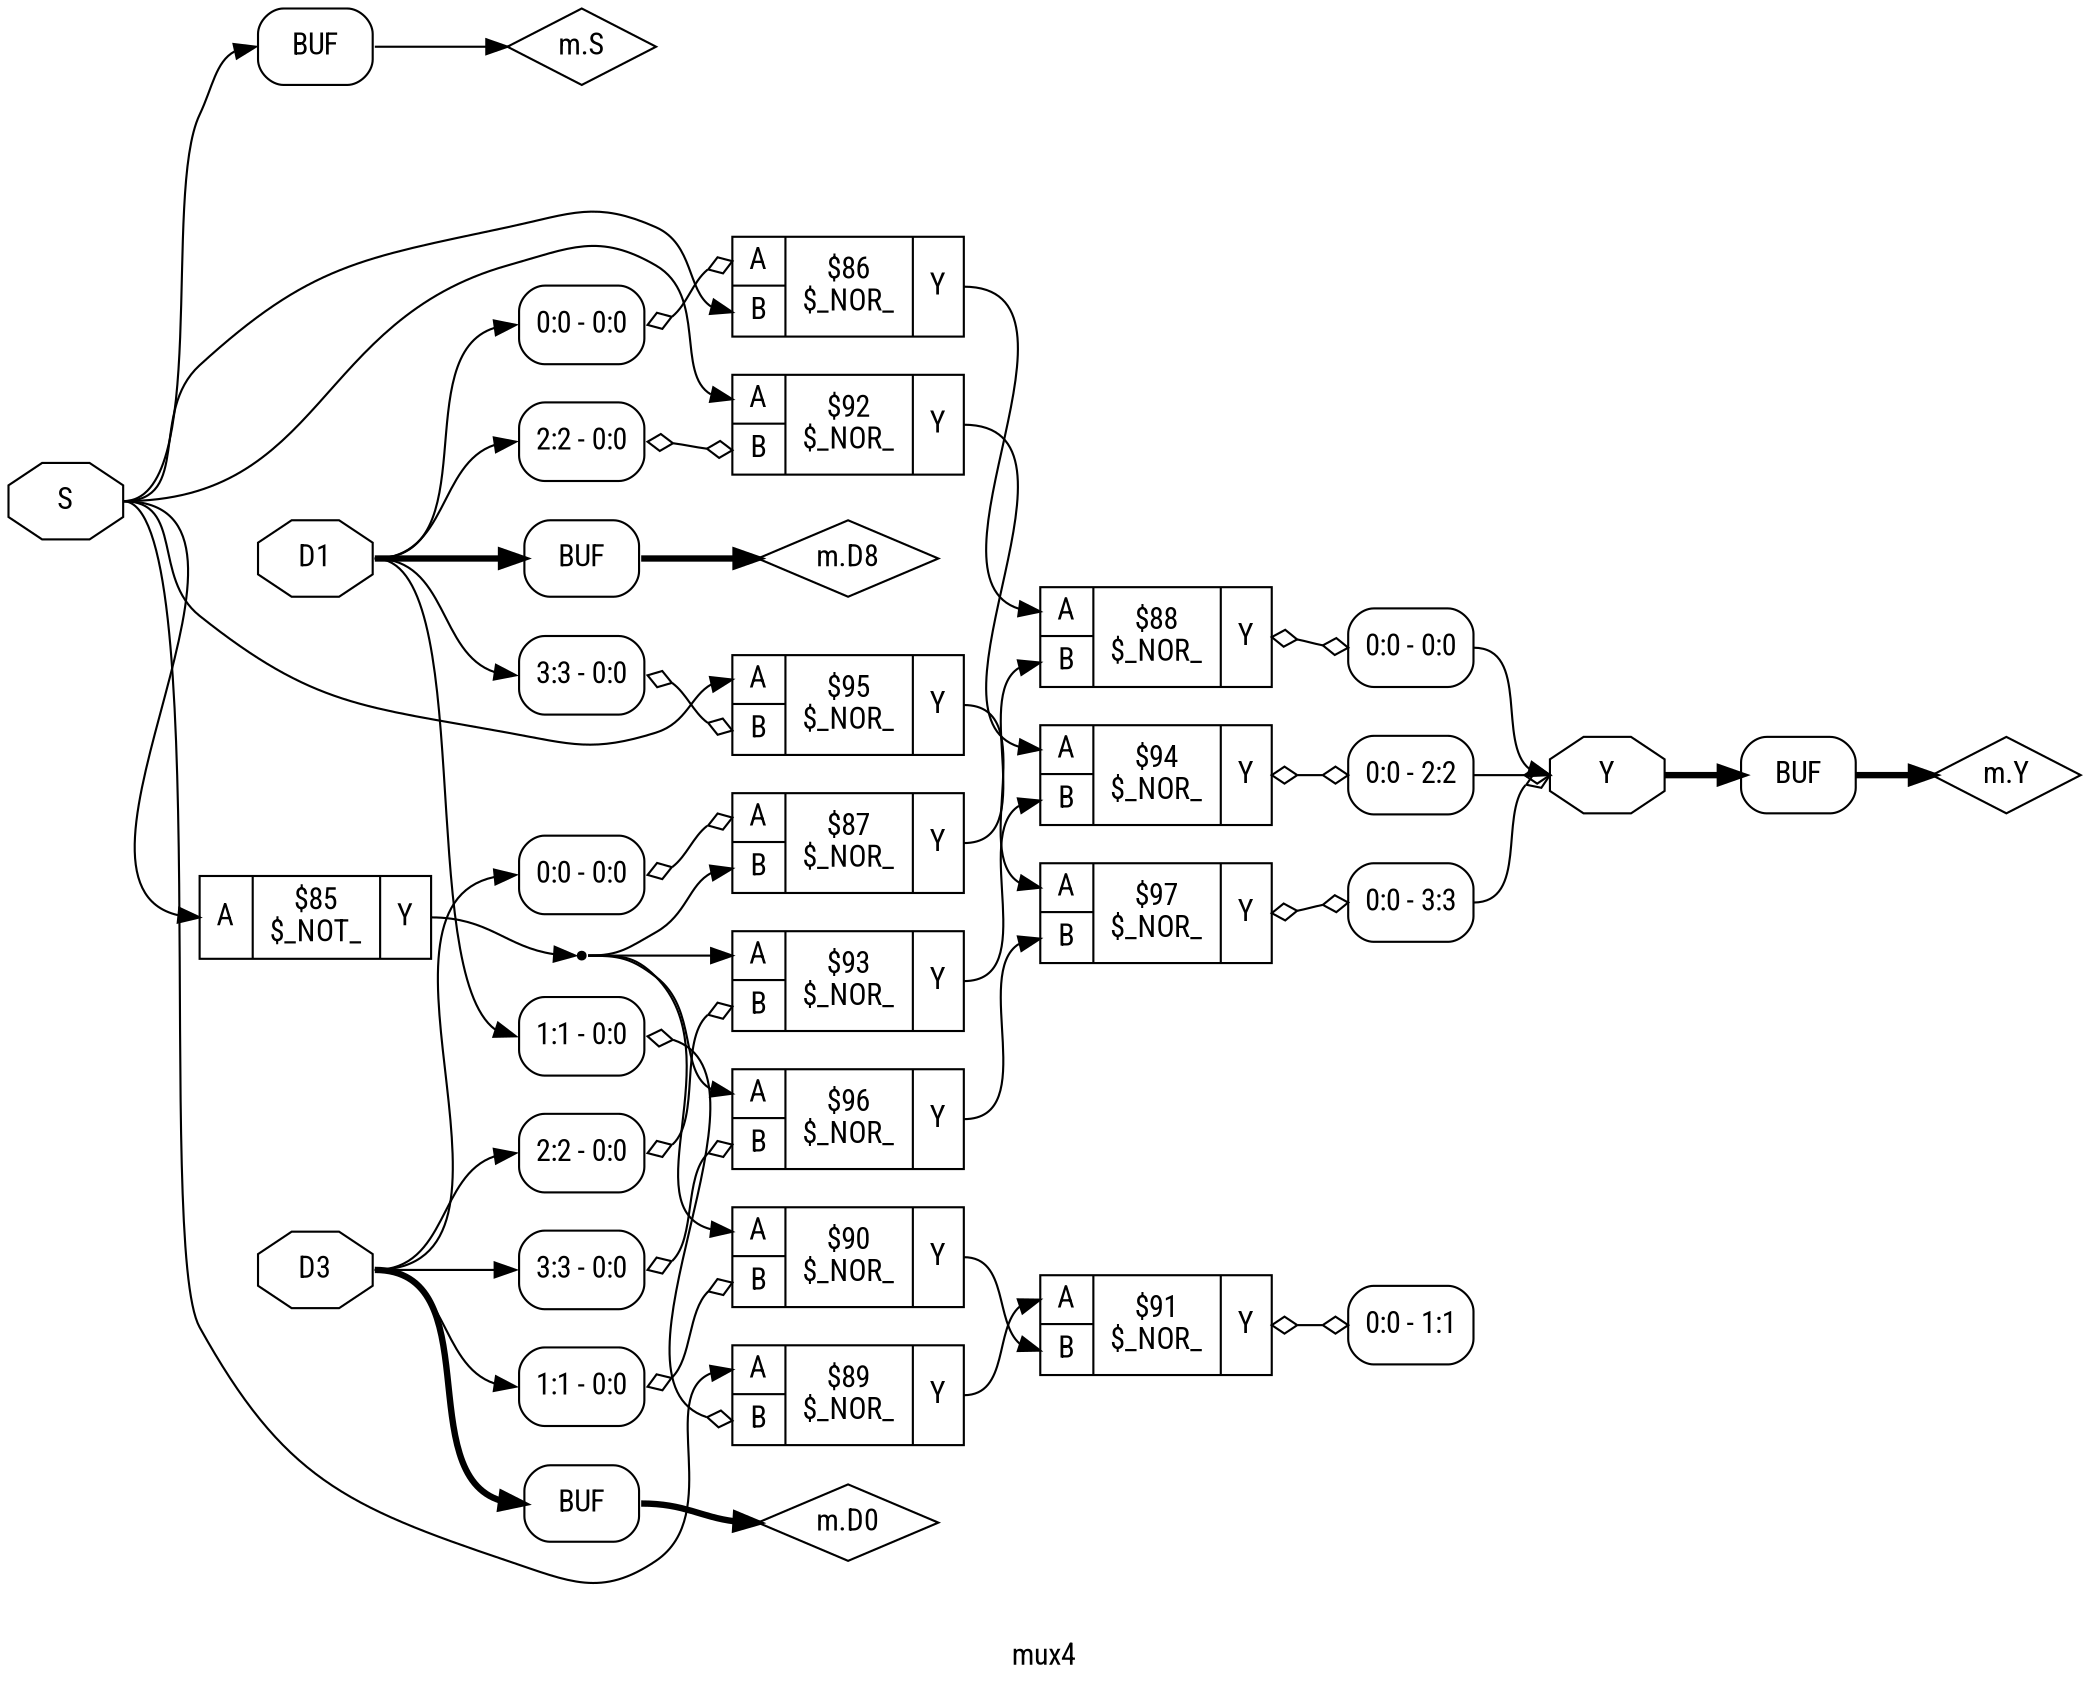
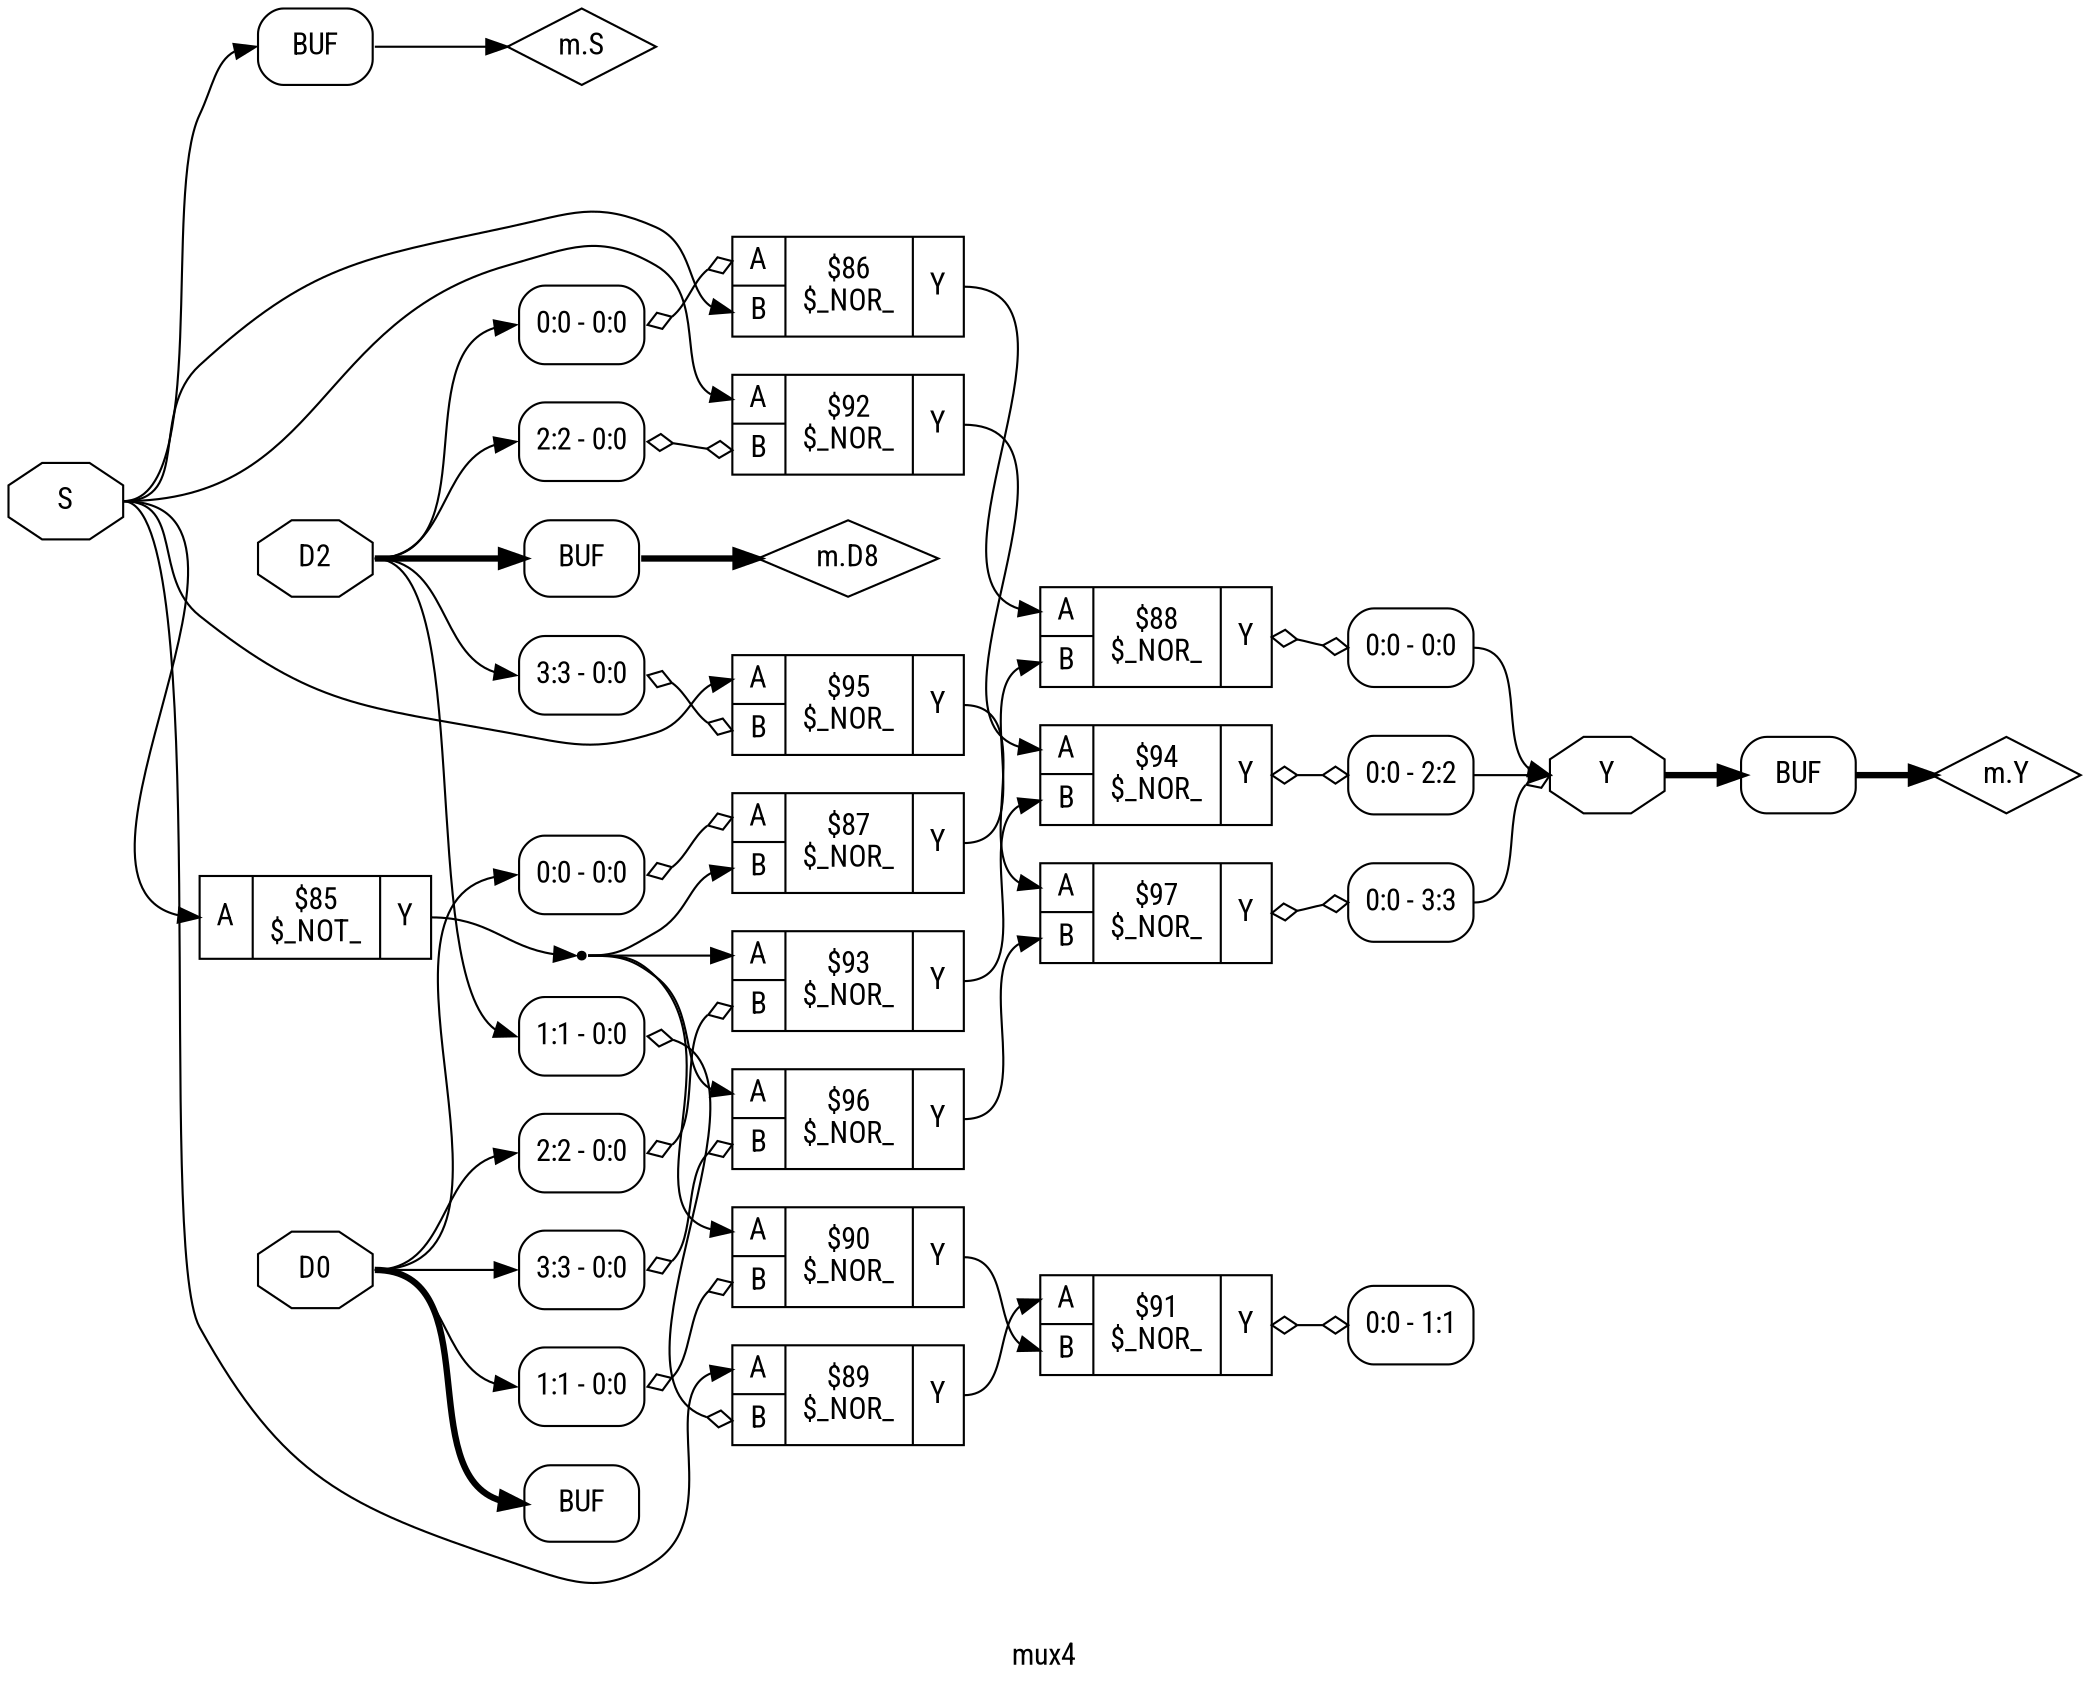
(315, 559) -> (315, 559)
(1501, 775) -> (1501, 775)
(315, 1270) -> (315, 1270)
(848, 1523) -> none
